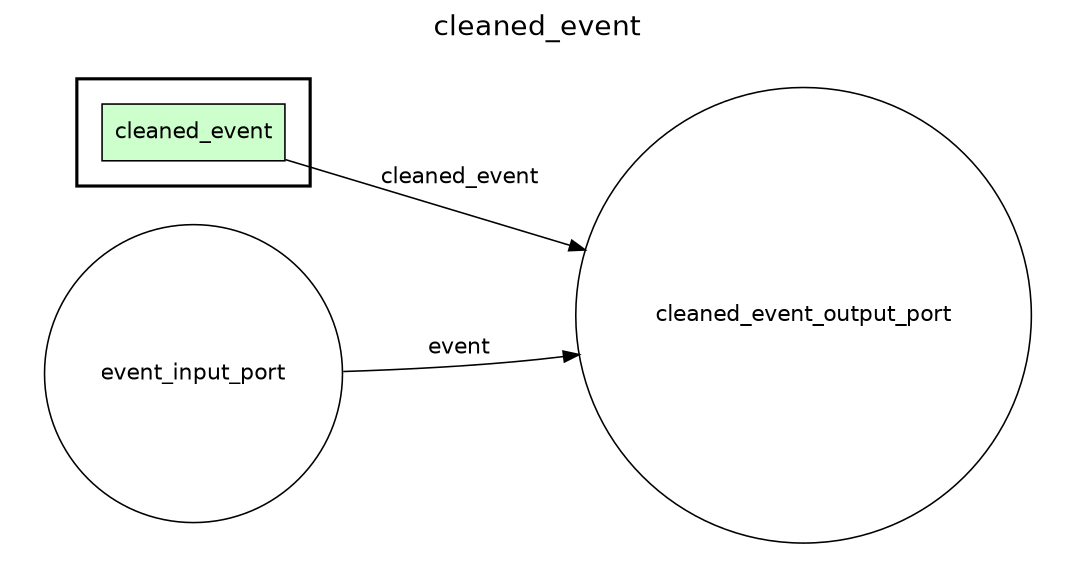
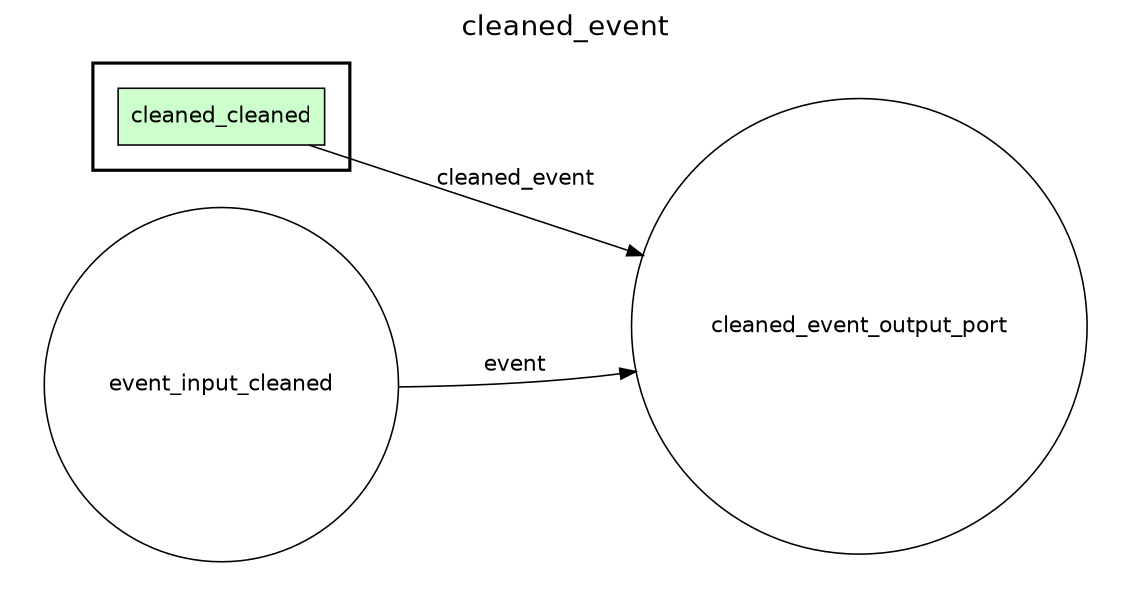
(194, 132) -> (221, 117)
(194, 374) -> (221, 385)
